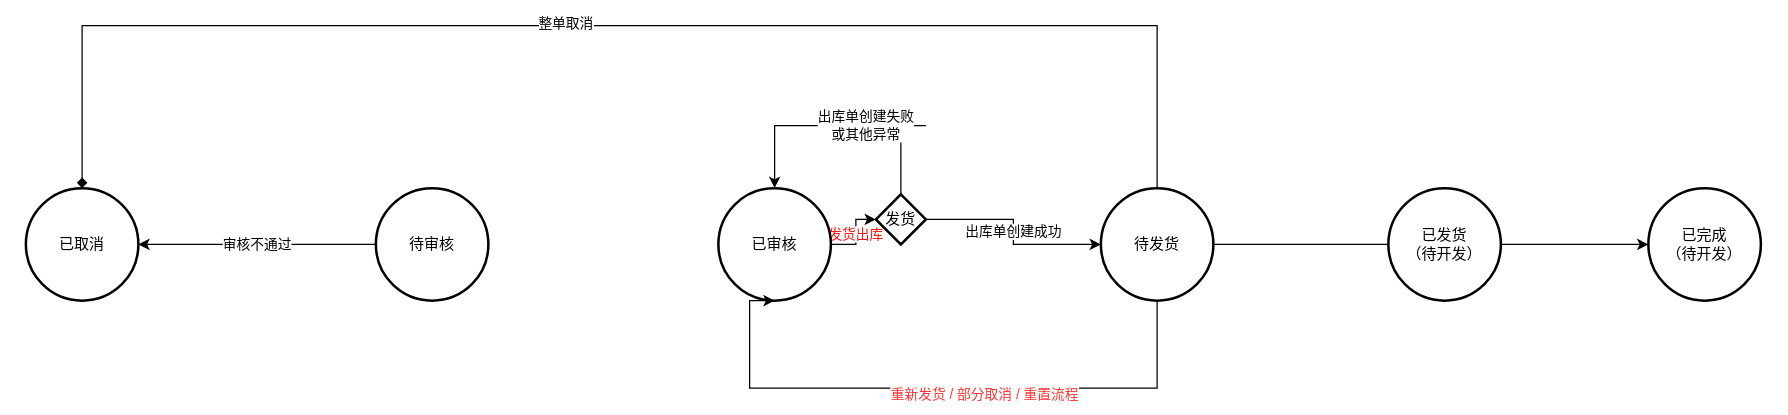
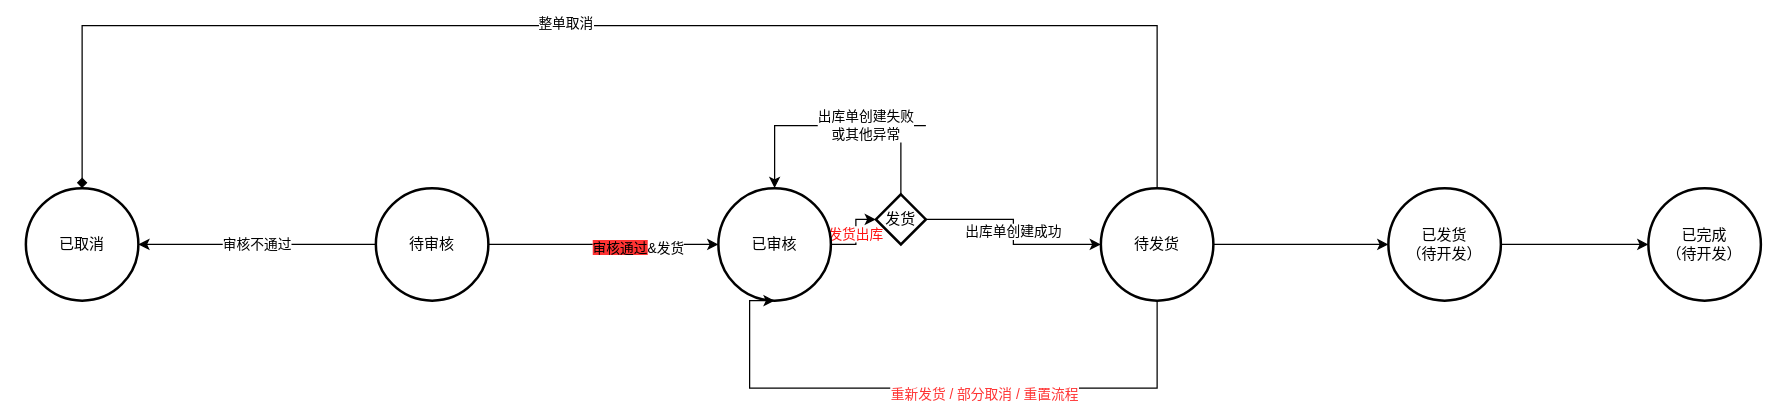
none -> (599, 244)
(1382, 244) -> (1378, 244)
